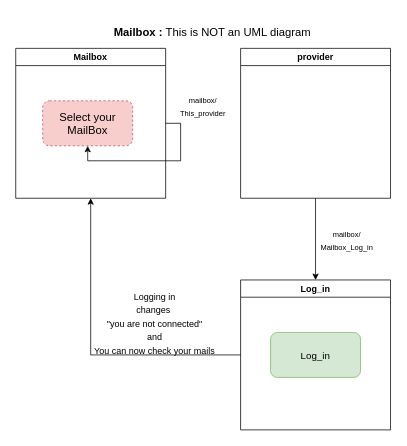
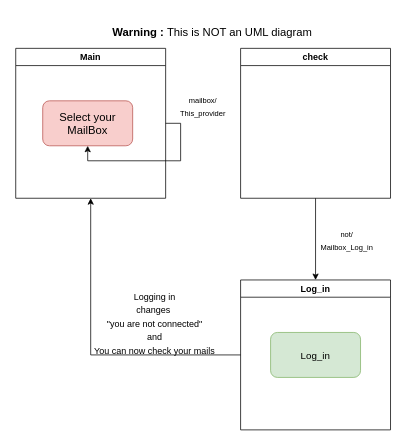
(212, 32) -> (212, 32)
(90, 57) -> (90, 57)
(315, 57) -> (315, 57)
(87, 123) -> (87, 123)
(347, 240) -> (347, 240)
